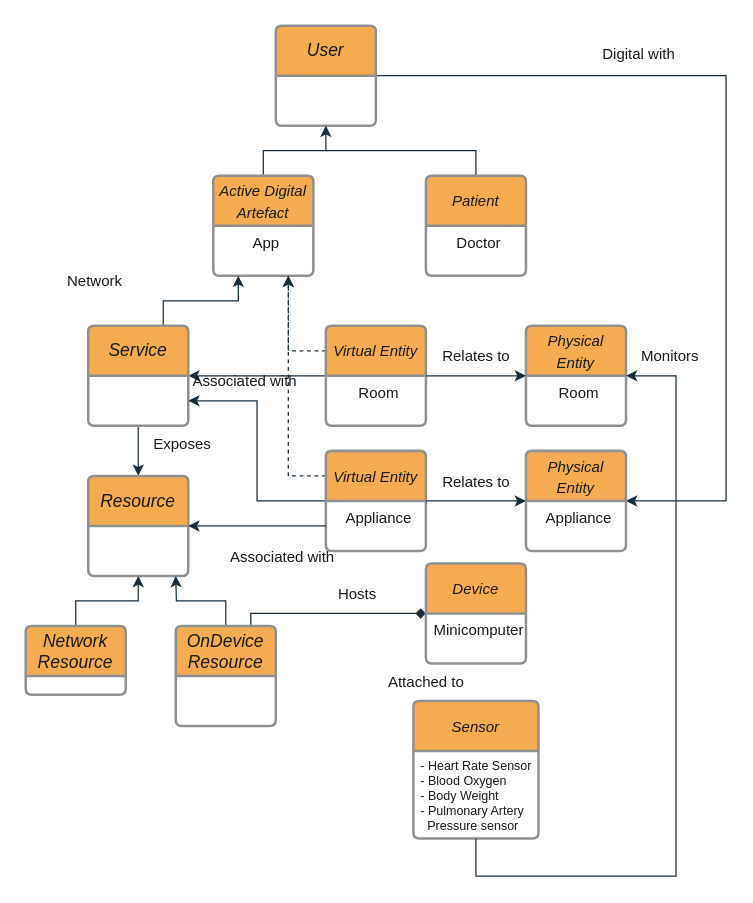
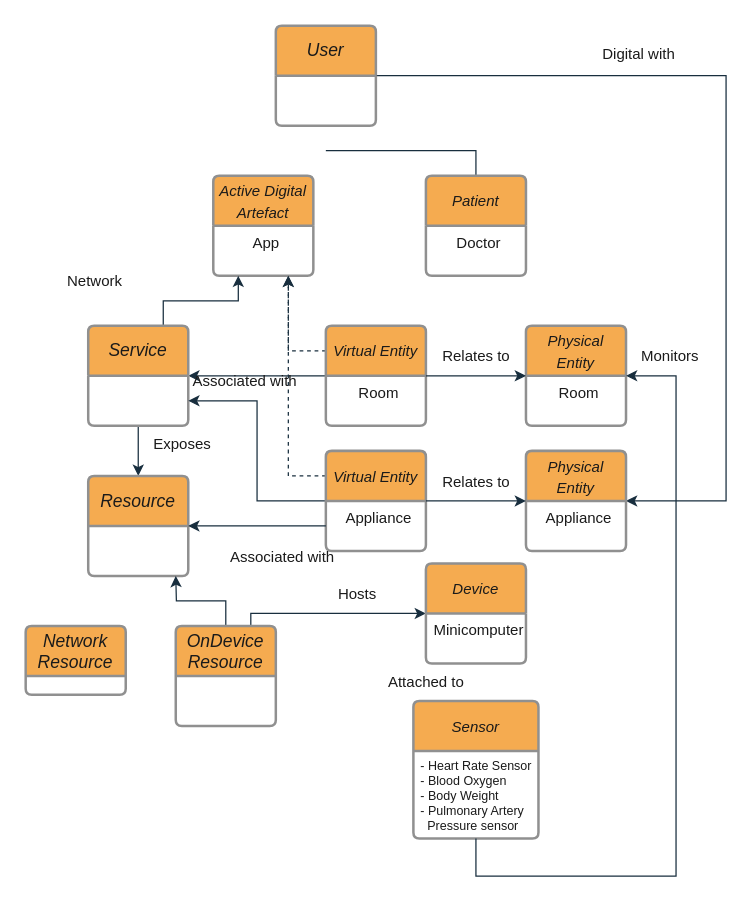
(290, 151) -> none
(103, 601) -> none
(415, 613) -> (416, 613)
